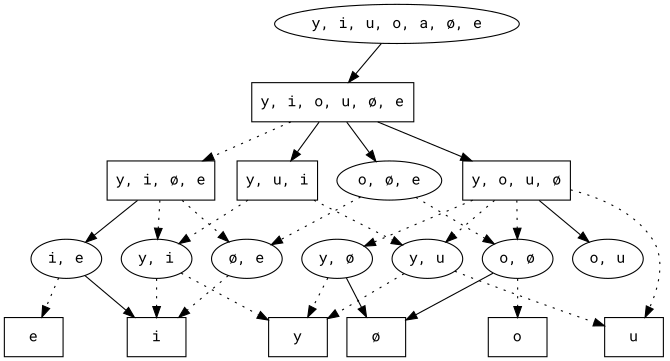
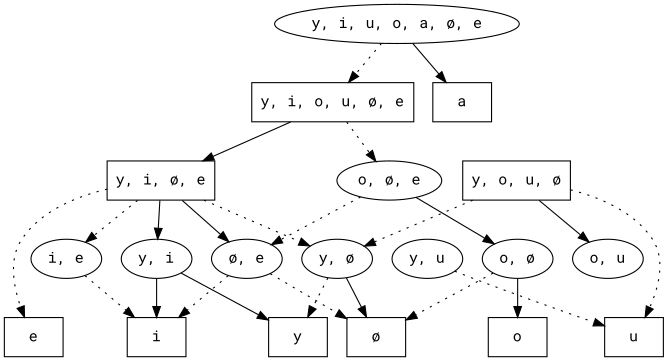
(369, 59) -> (369, 59)
none -> (462, 102)
(358, 137) -> (358, 137)
(252, 139) -> (252, 139)
(420, 139) -> none
(277, 181) -> none
(159, 214) -> (159, 214)
(517, 214) -> none
(201, 217) -> (201, 217)
(116, 218) -> (116, 218)
(450, 218) -> (450, 218)
(474, 218) -> none
none -> (252, 221)
(518, 288) -> (518, 288)
(52, 292) -> (32, 227)
(105, 293) -> (105, 293)
(157, 293) -> (157, 293)
none -> (304, 293)
(371, 293) -> none
(220, 294) -> (220, 294)
(454, 294) -> (454, 294)
